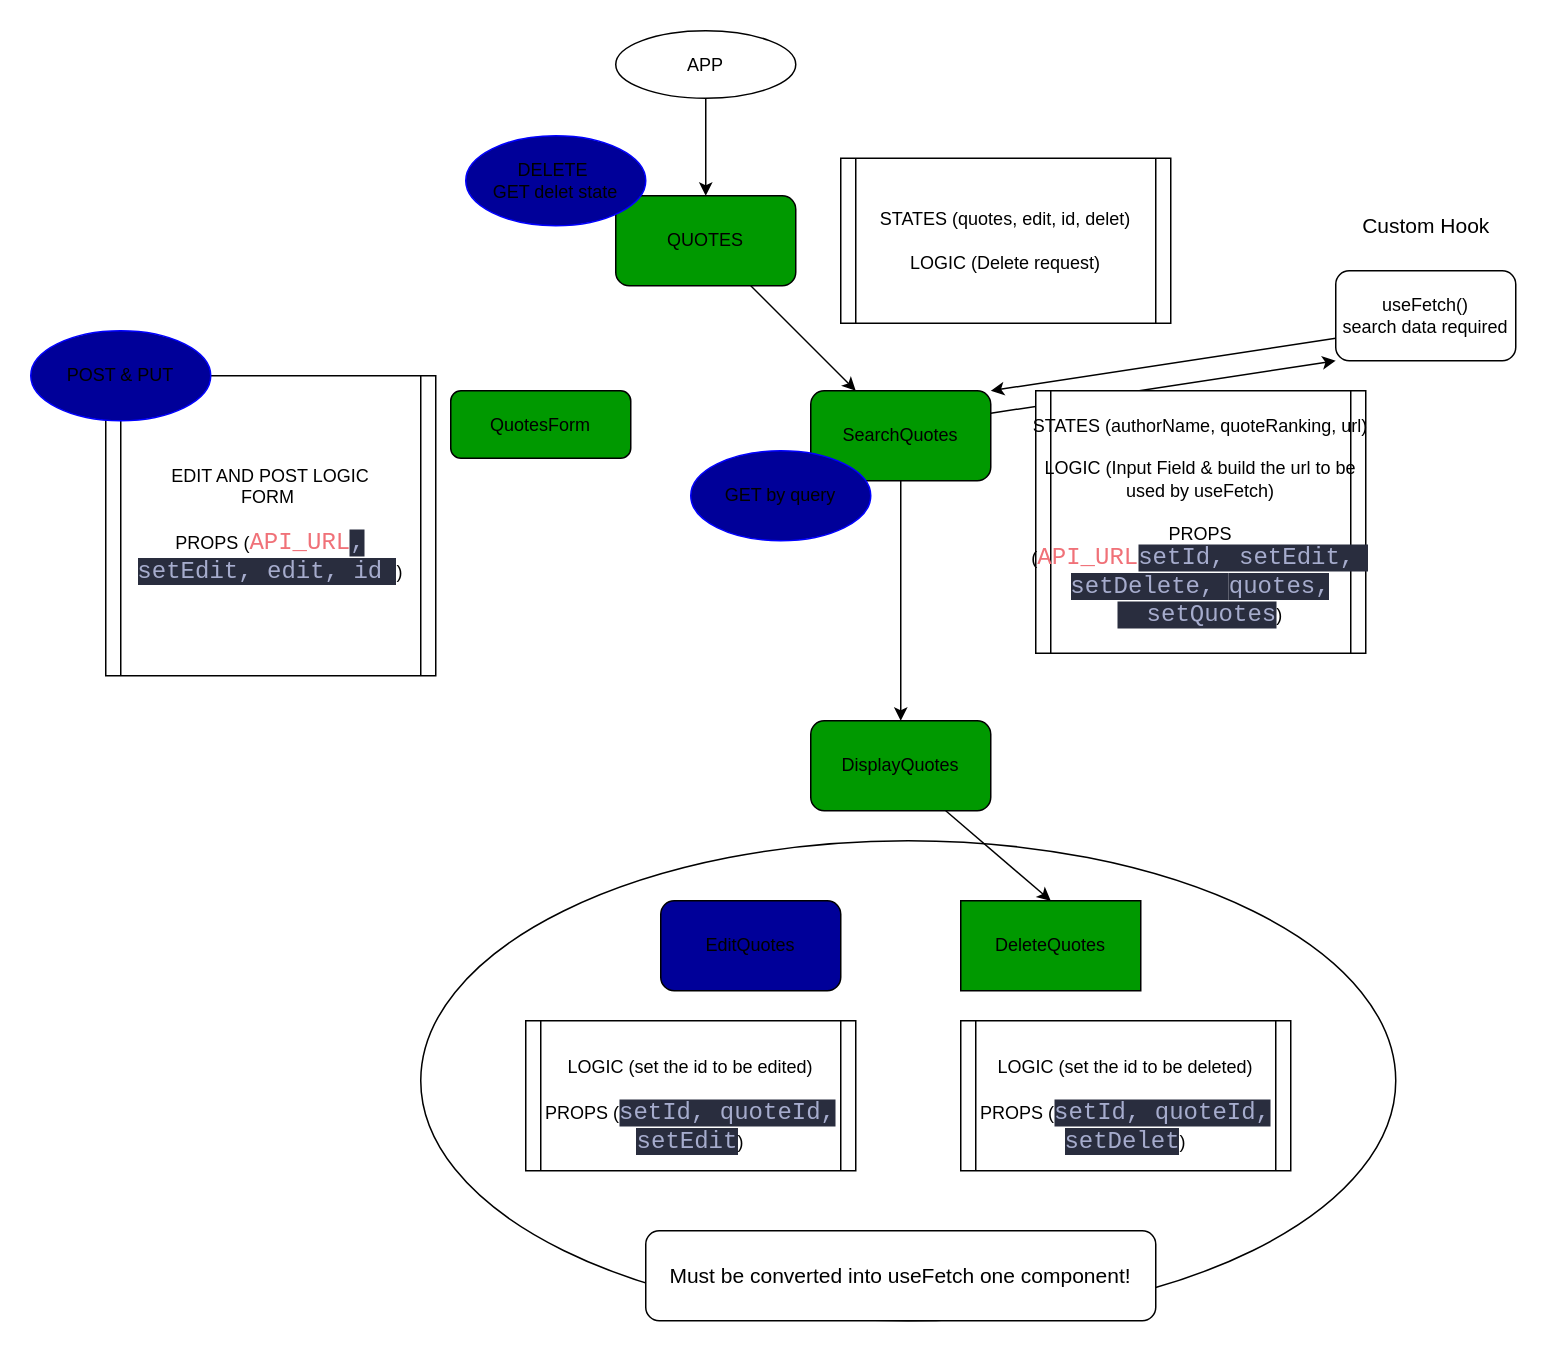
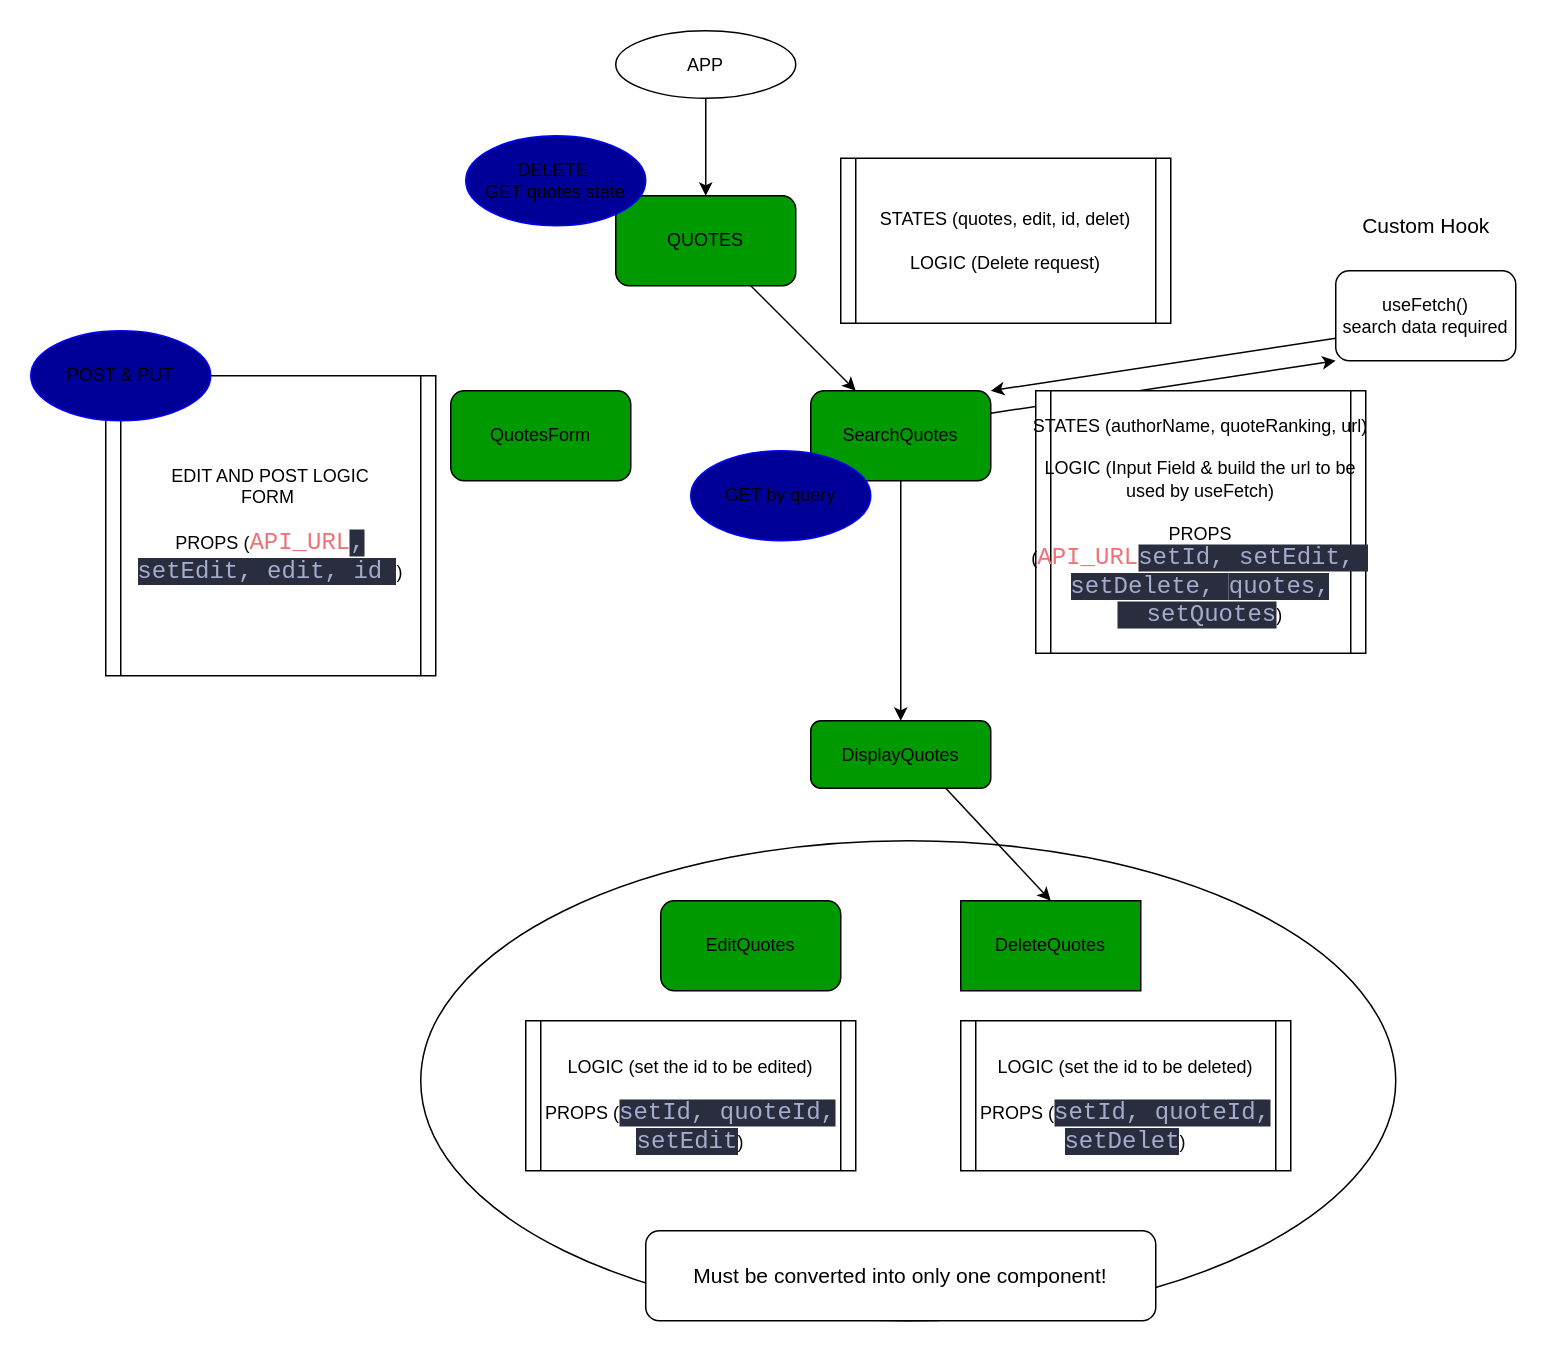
(556, 181) -> (556, 181)
(541, 425) -> (541, 436)
(901, 766) -> (901, 755)
(751, 946) -> (751, 946)
(901, 1276) -> (901, 1276)
